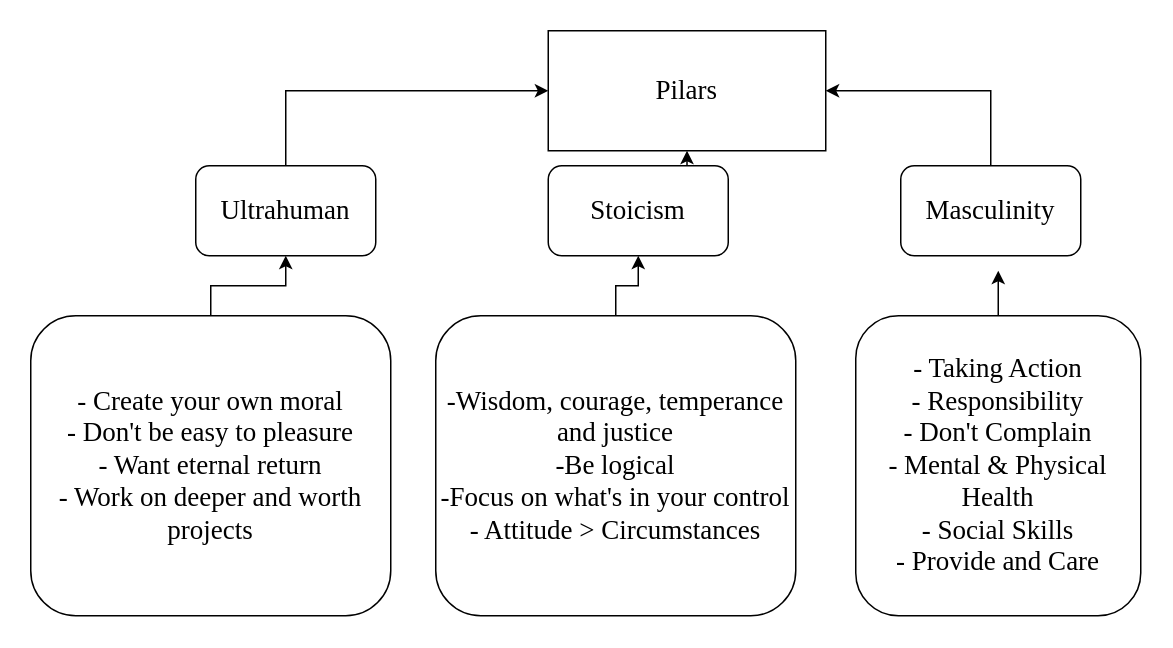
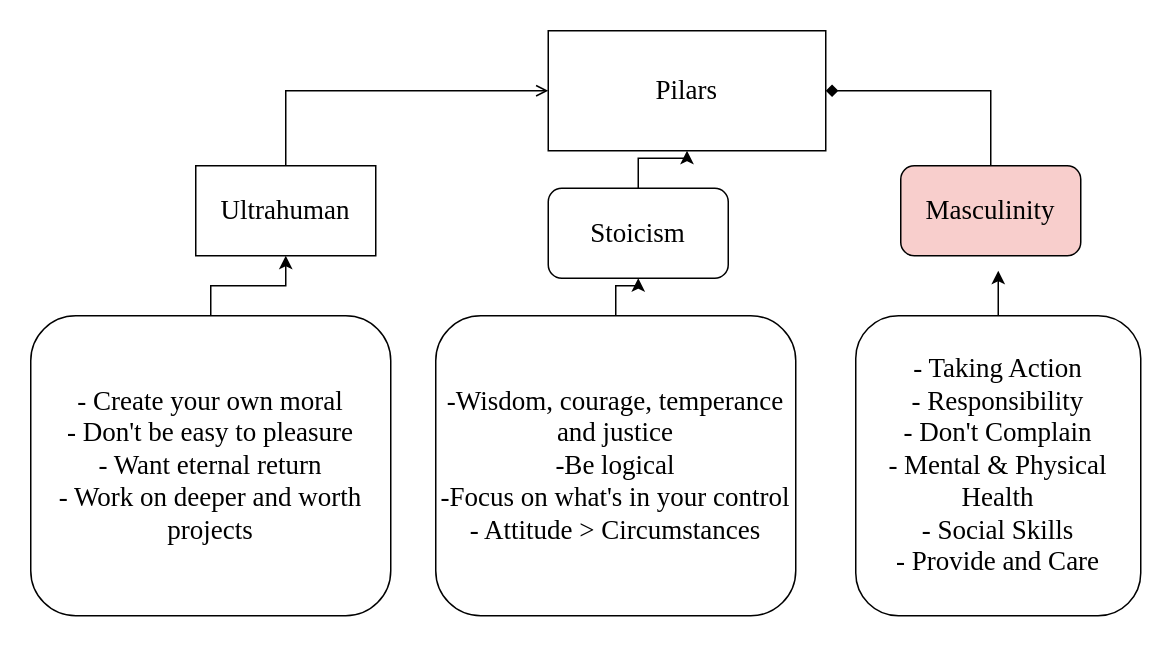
(537, 91) -> (539, 91)
(837, 91) -> (838, 91)
(286, 211) -> (286, 211)
(638, 211) -> (638, 233)
(991, 211) -> (991, 211)
